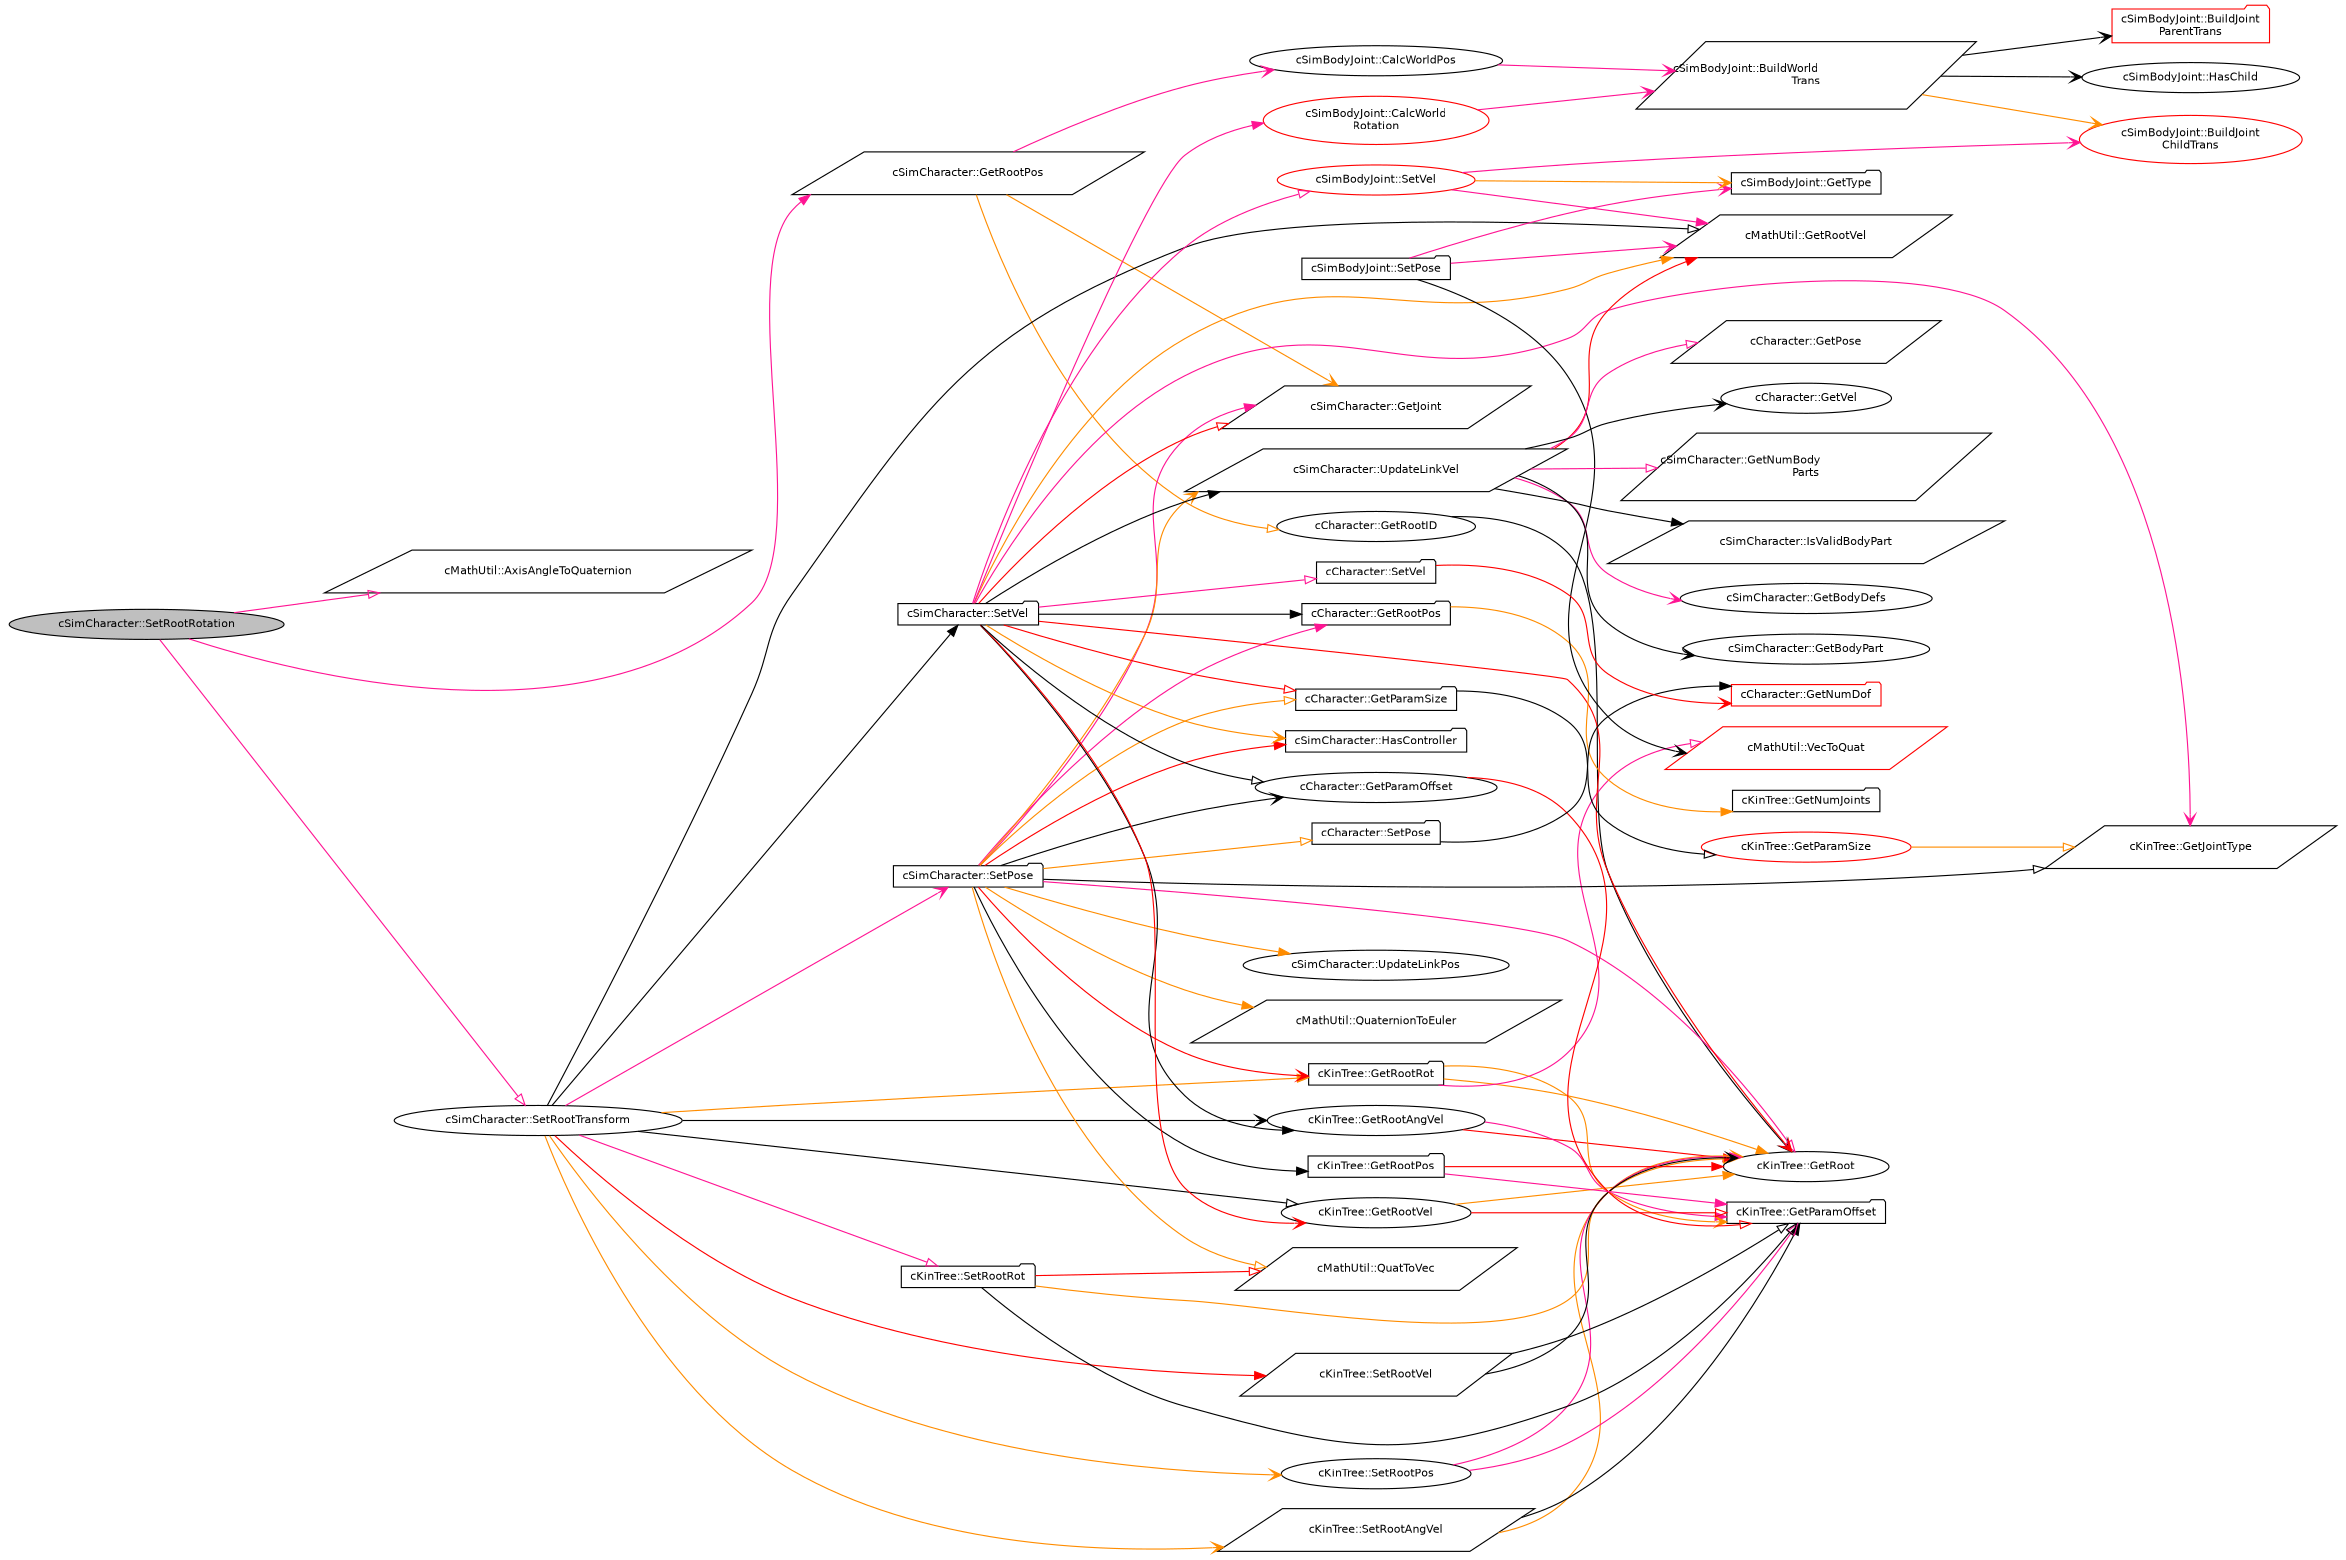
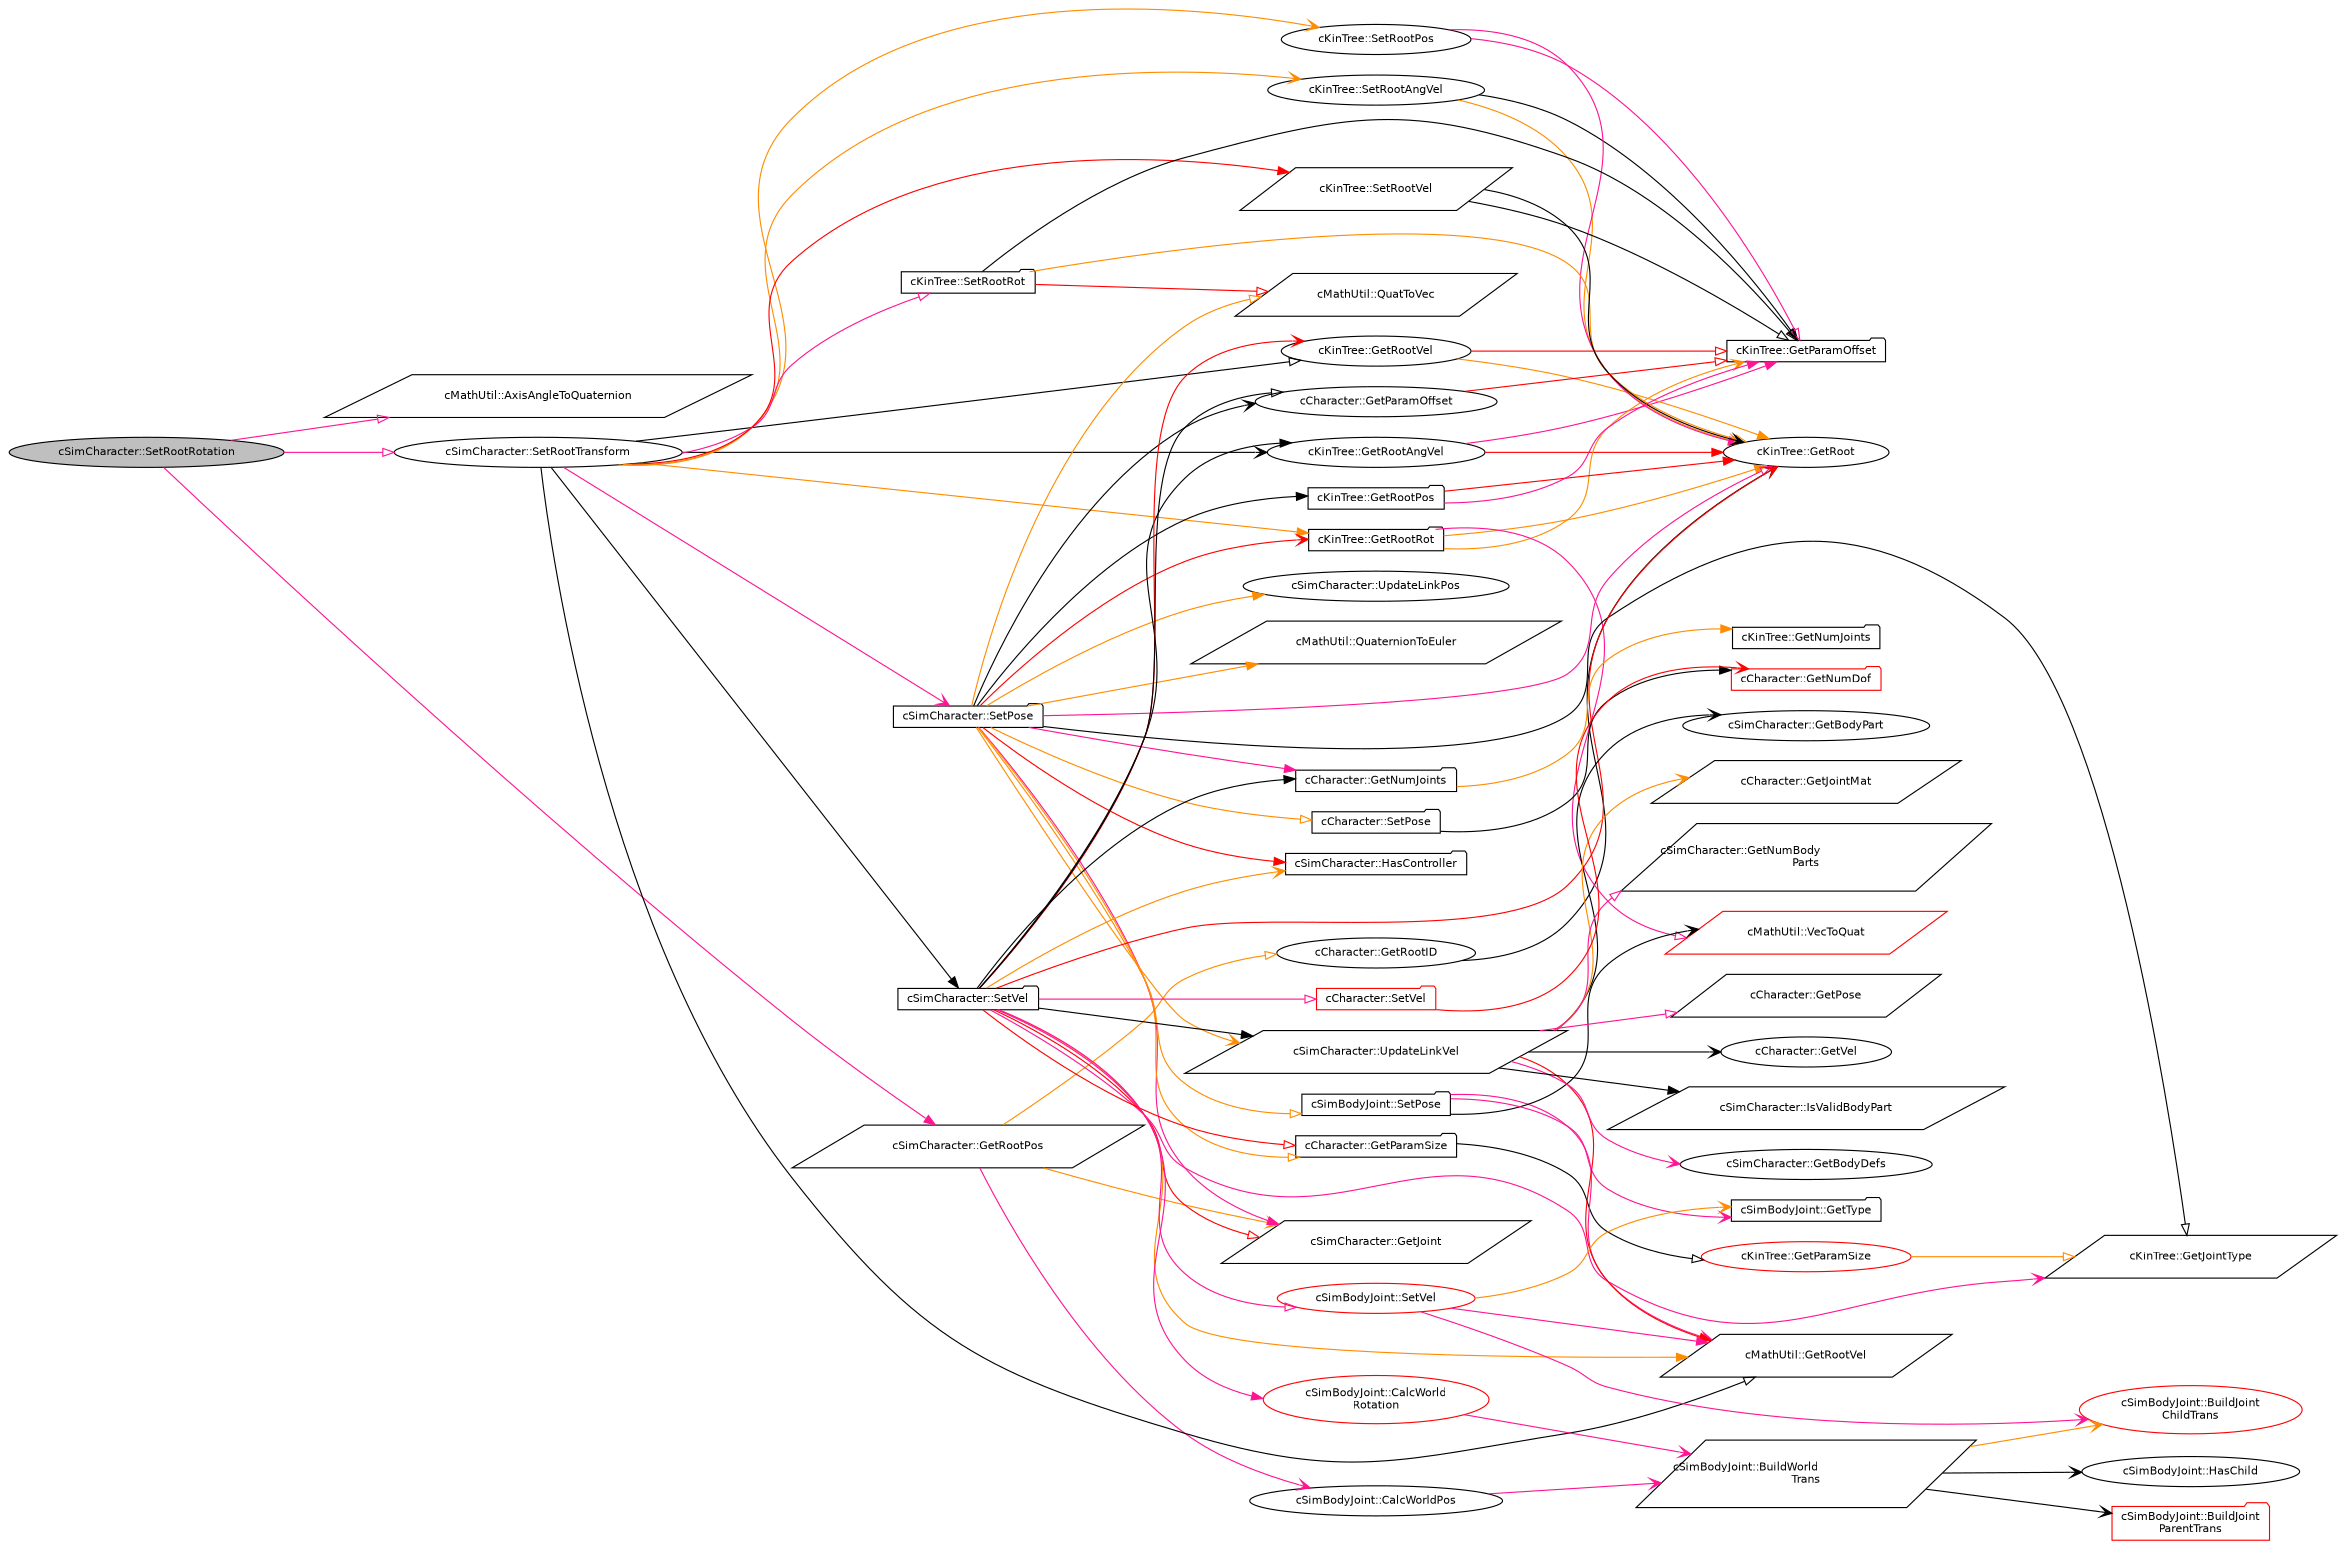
(1376, 573) -> (1376, 999)
(1376, 614) -> (1376, 781)
none -> (1806, 782)
none -> (1164, 1057)
(1376, 1530) -> (1376, 90)
